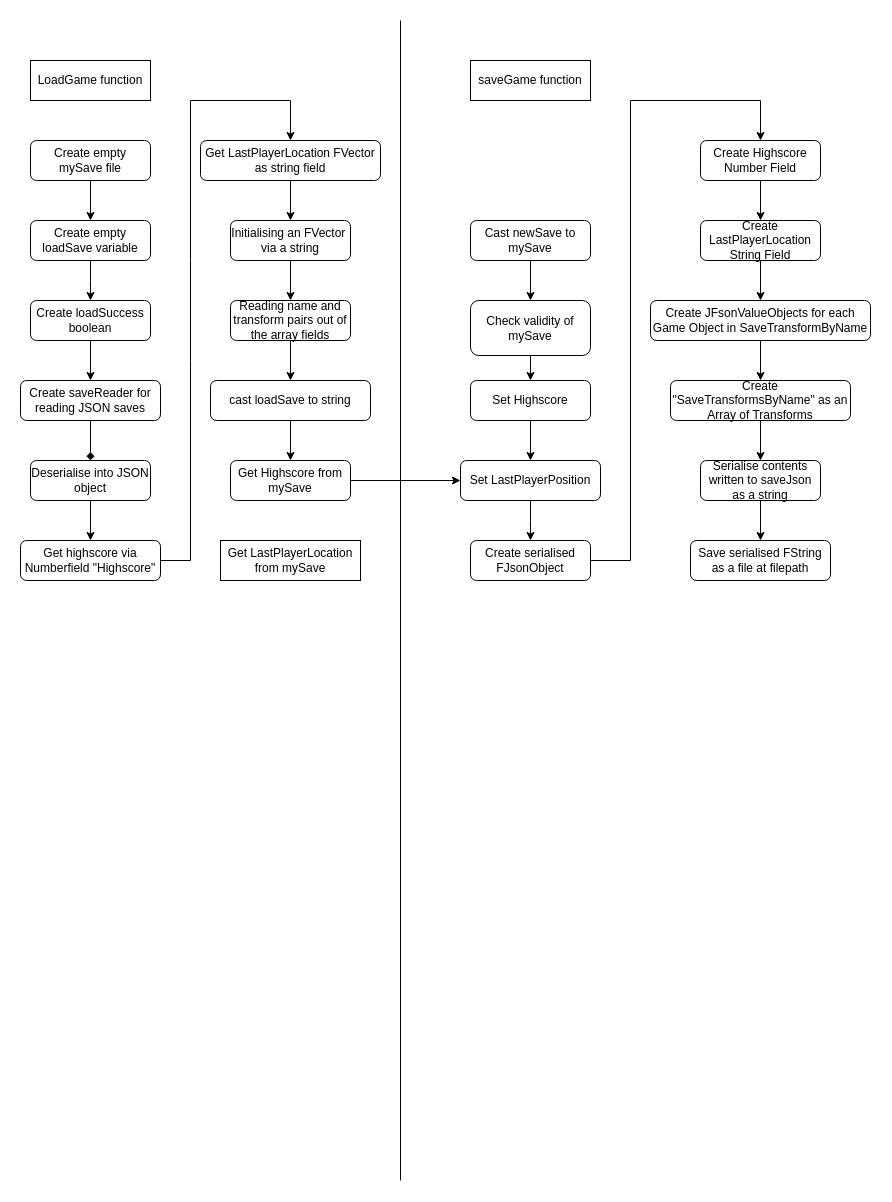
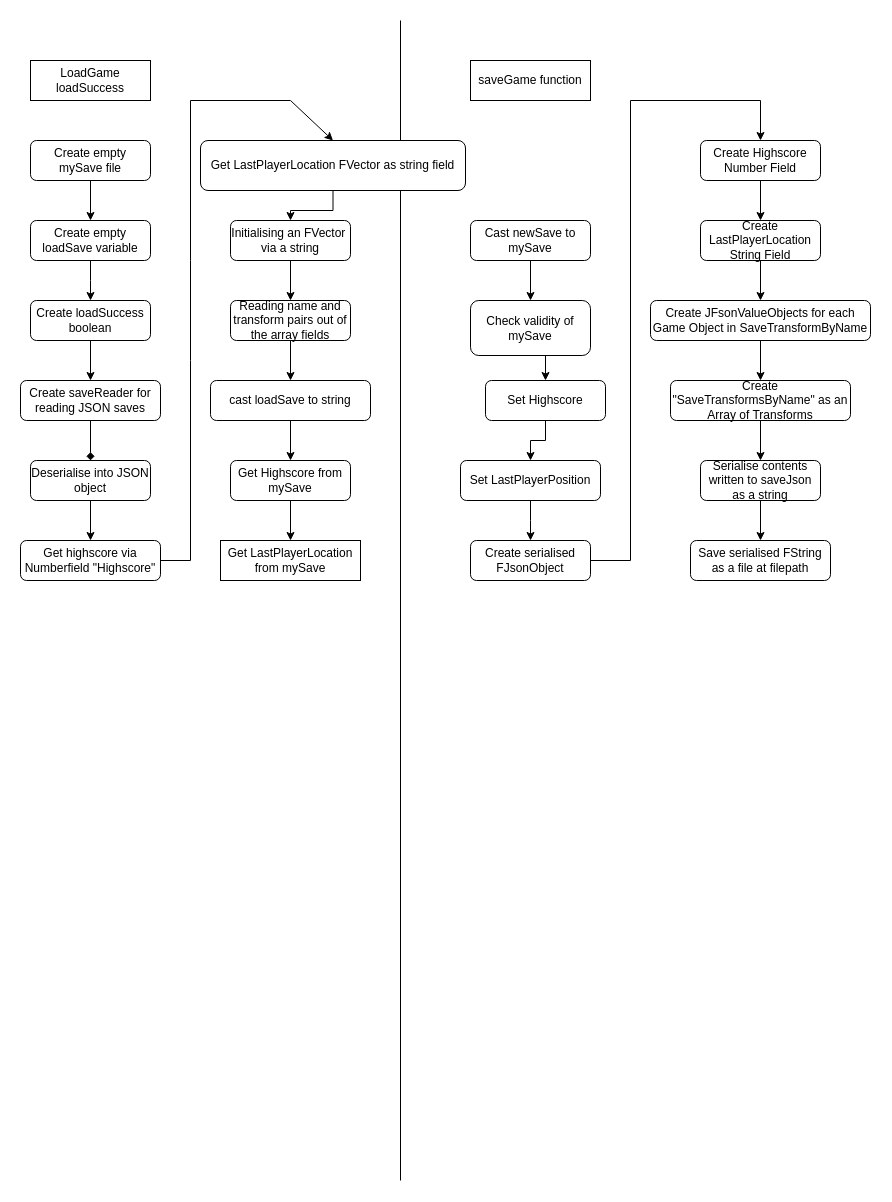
(91, 81) -> (91, 81)
(291, 161) -> (333, 166)
(531, 401) -> (546, 401)
(402, 481) -> (291, 517)
